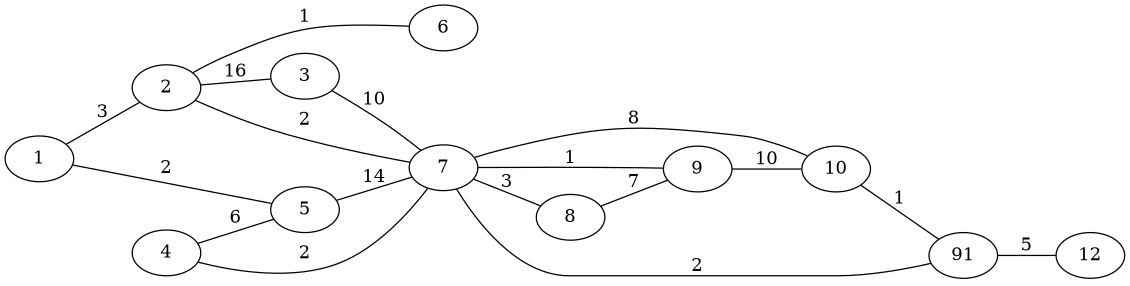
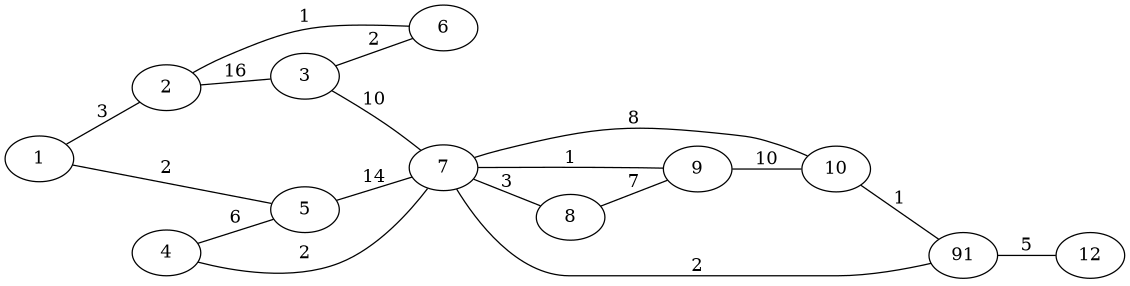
none -> (374, 52)
(301, 138) -> none
